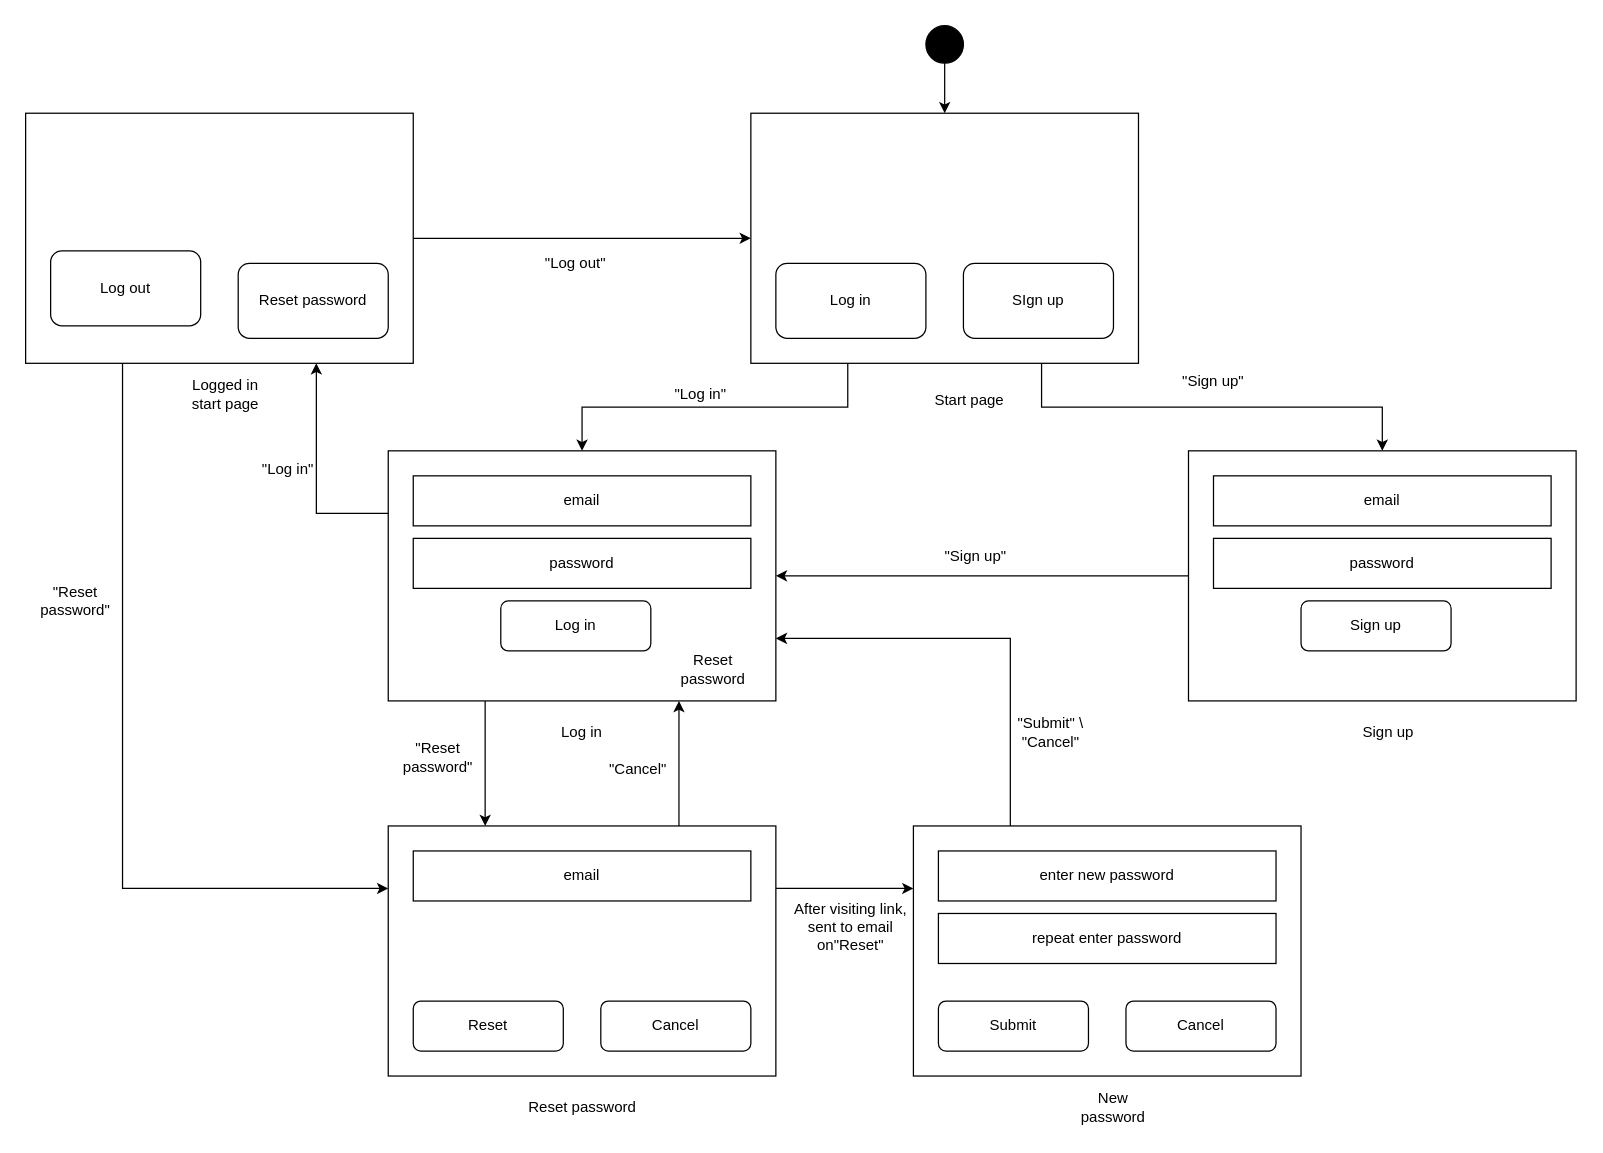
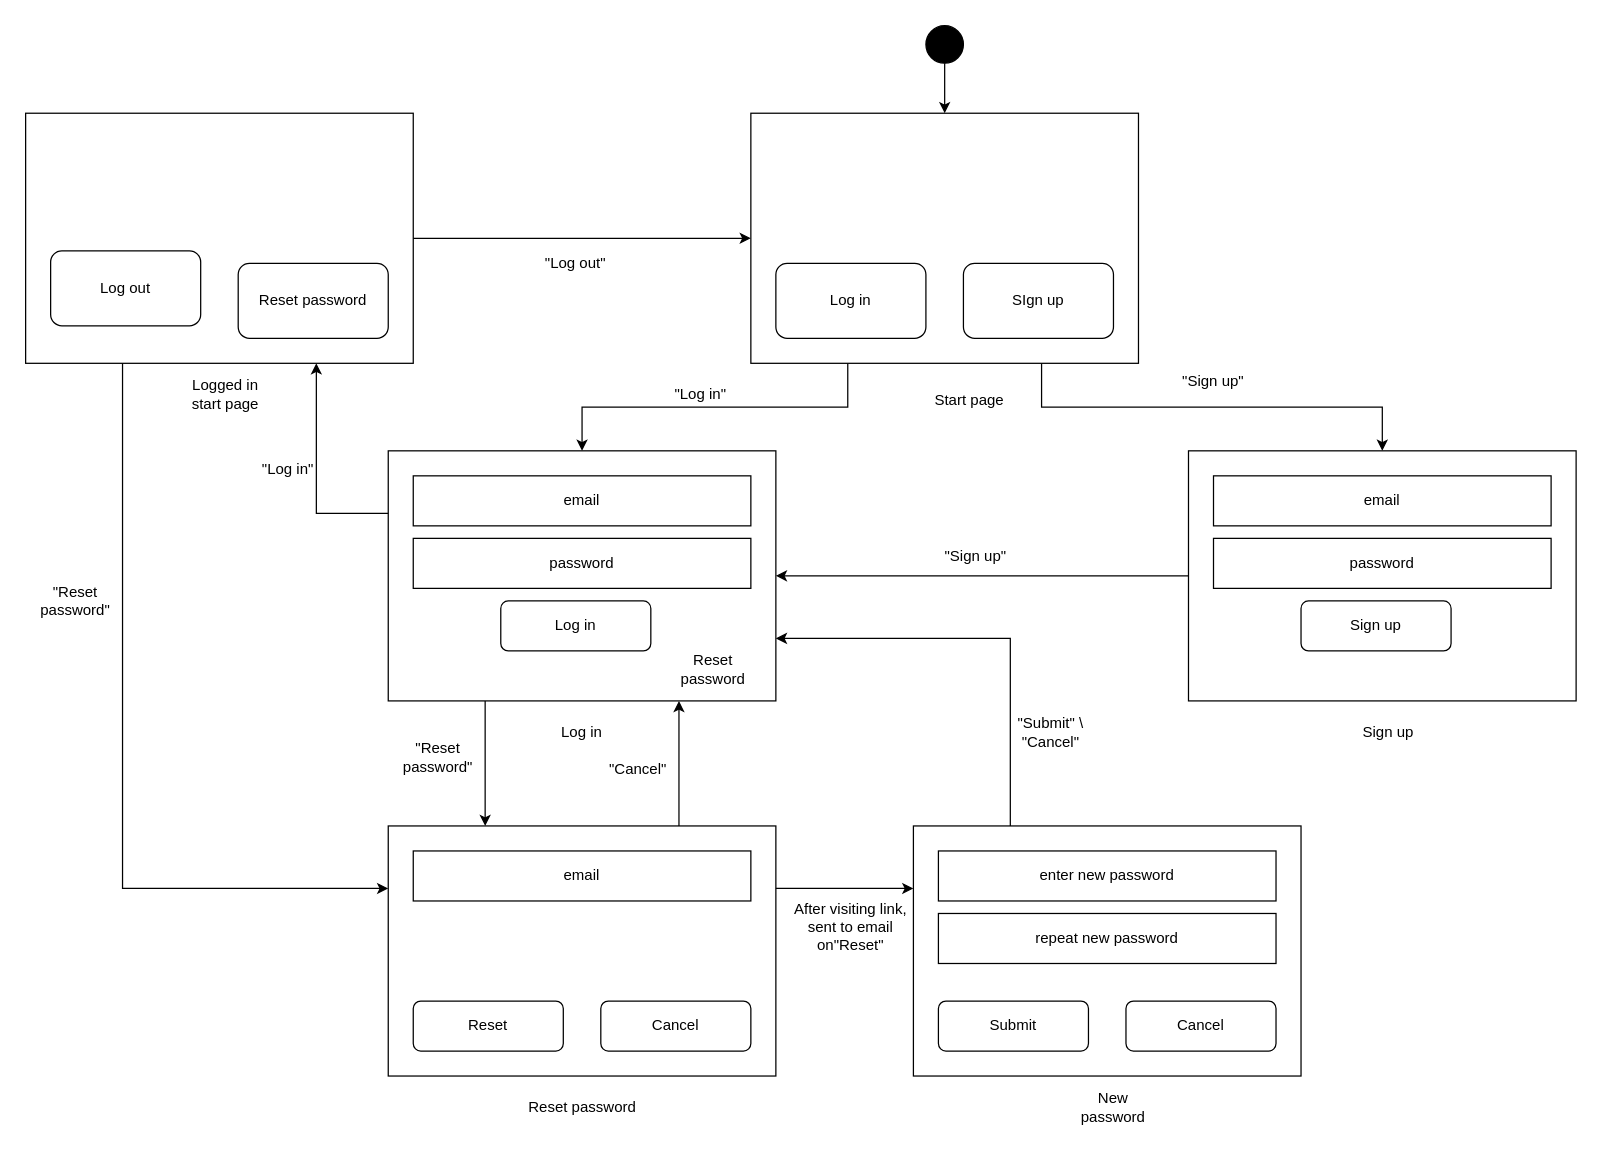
(1107, 938) -> (1107, 938)
